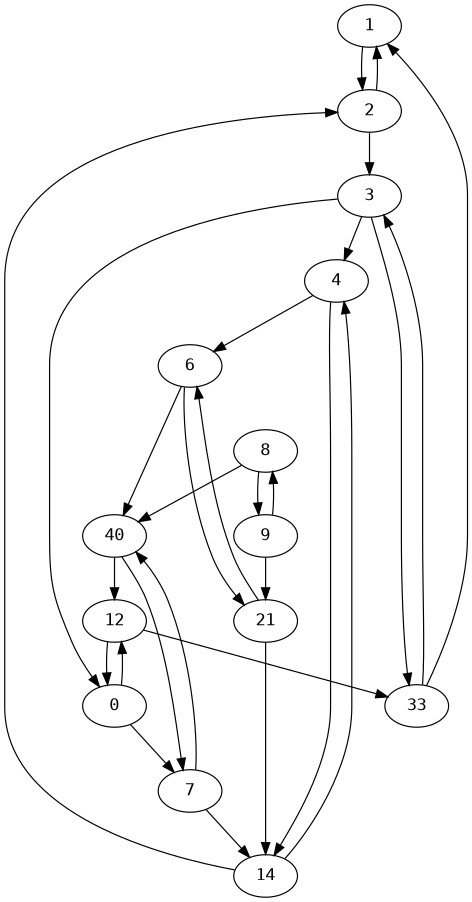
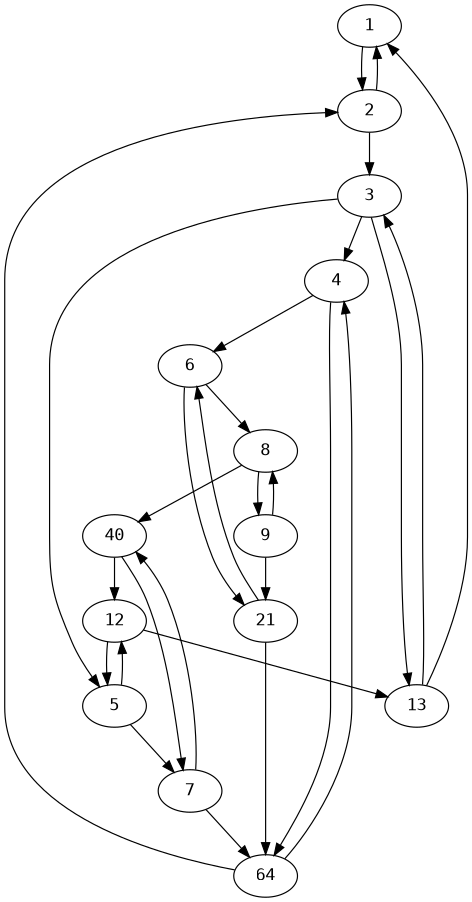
(155, 445) -> (224, 404)
(115, 706) -> (115, 706)
(417, 706) -> (417, 706)
(266, 876) -> (266, 876)
